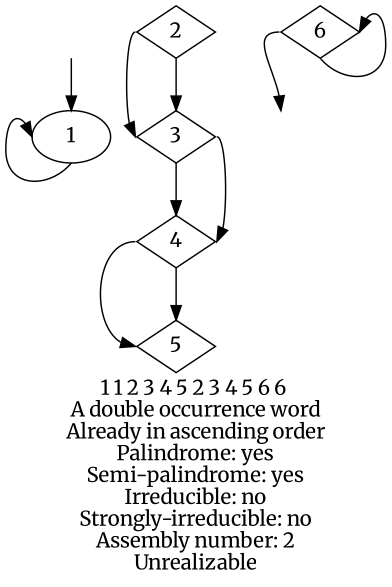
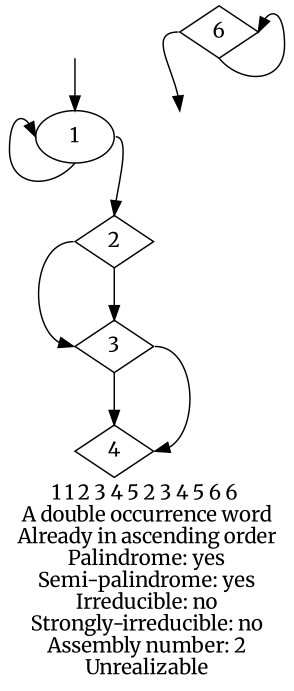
none -> (122, 167)
(176, 346) -> none
